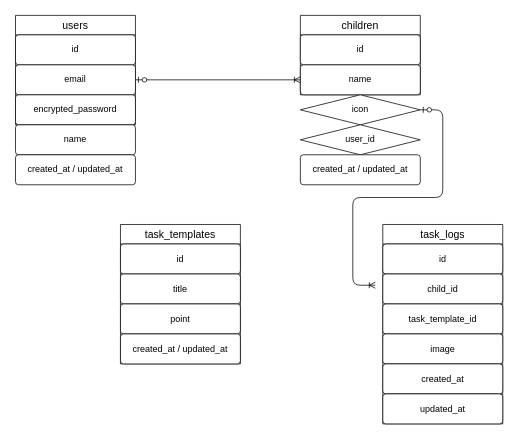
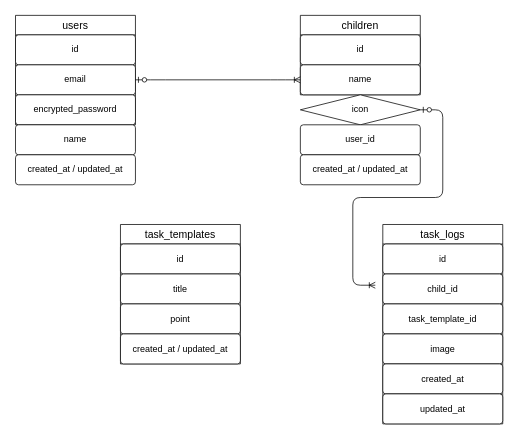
(360, 140) -> (360, 140)
